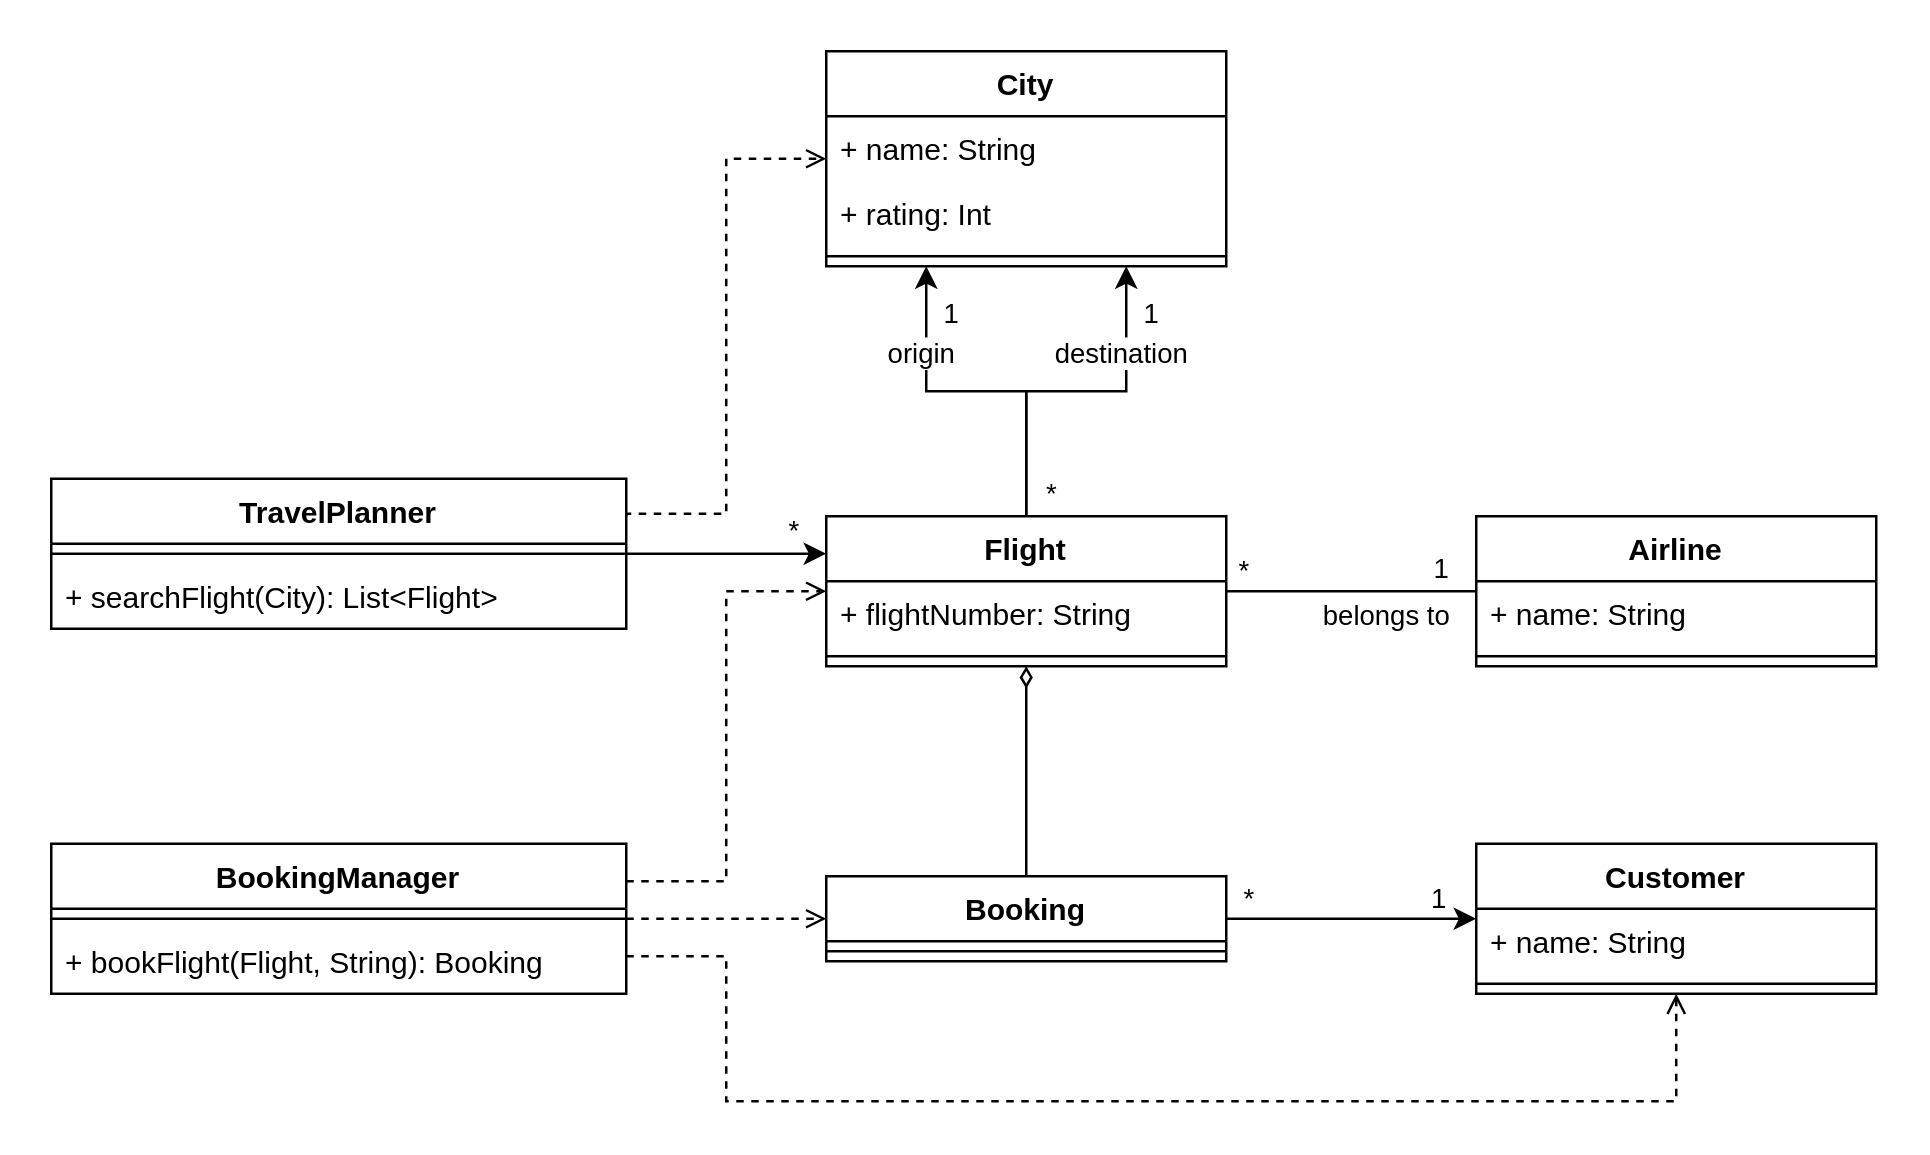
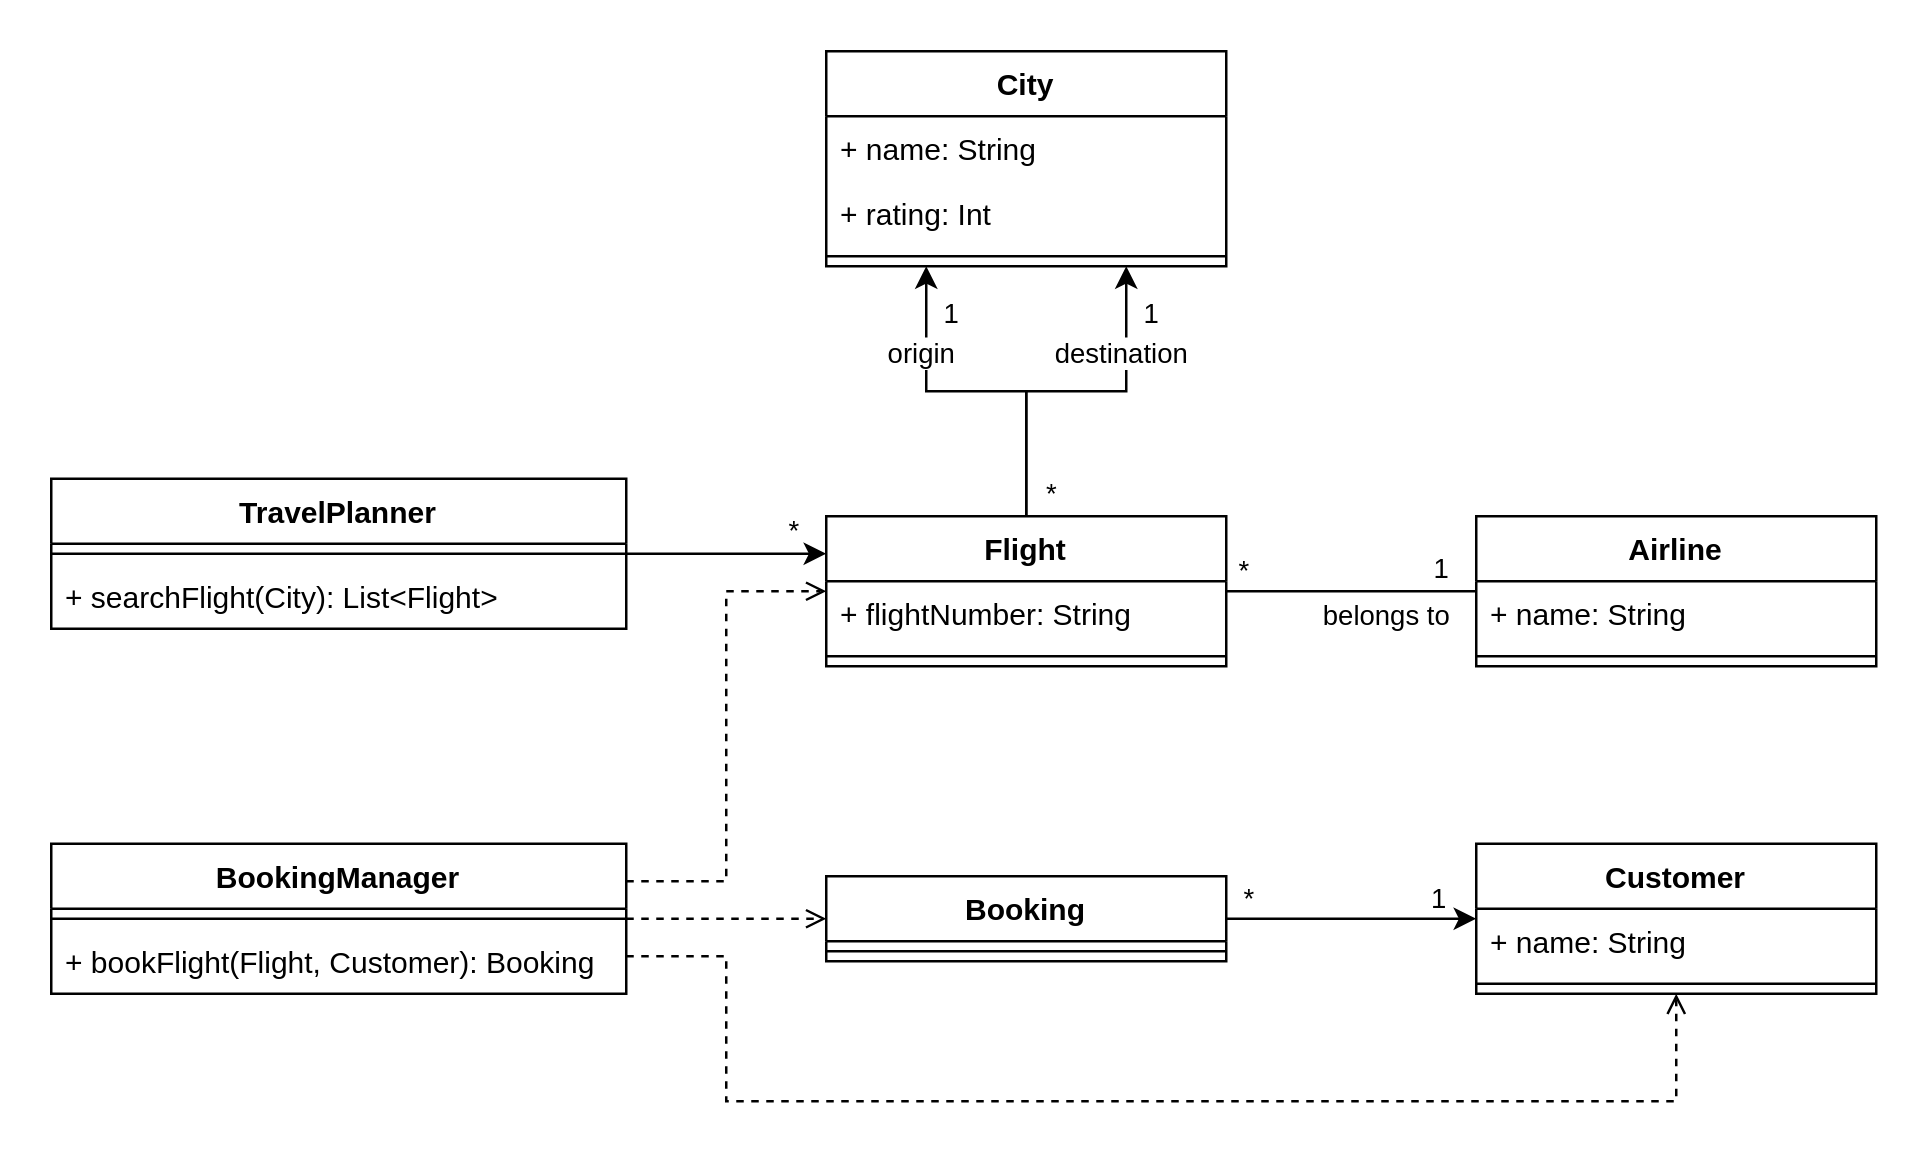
(726, 341) -> none
(1026, 781) -> none
(333, 963) -> (354, 963)
